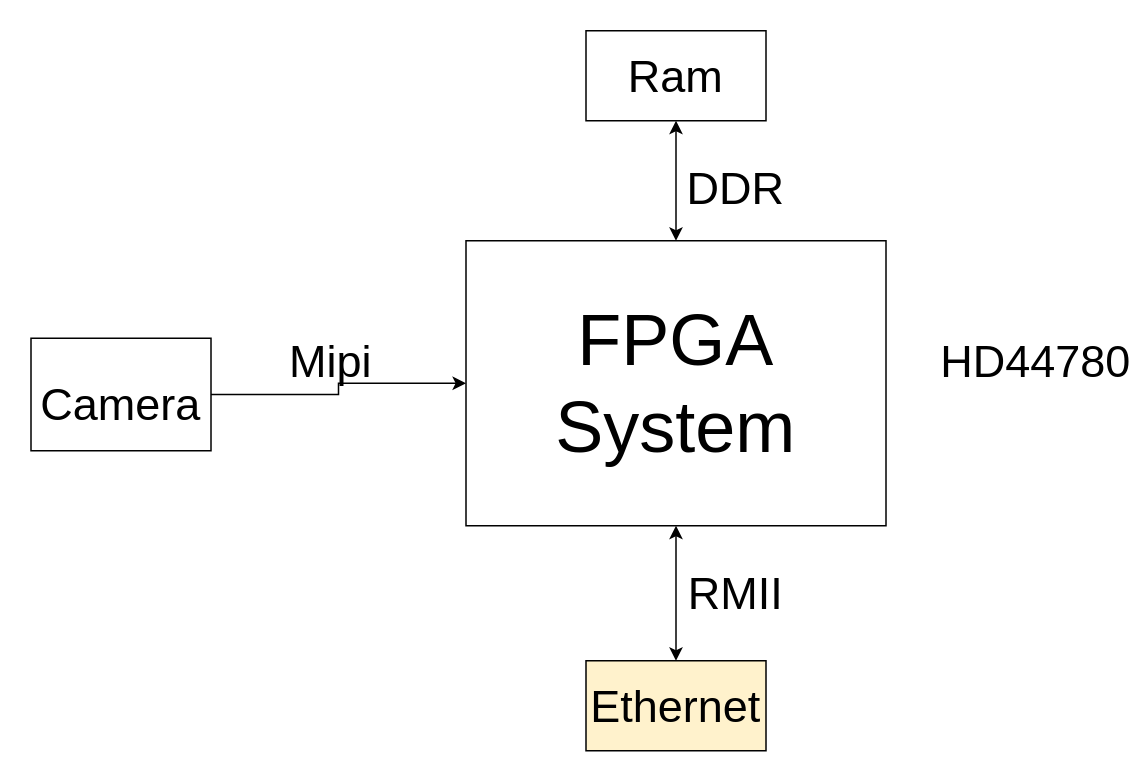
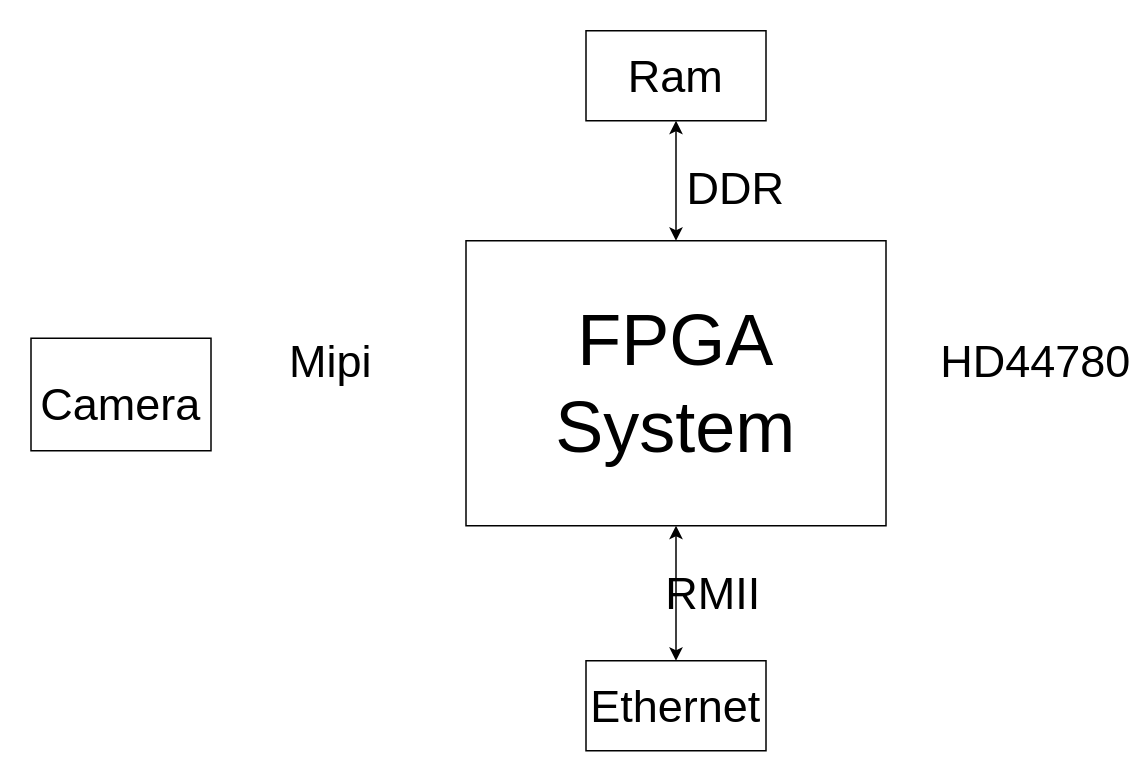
(338, 395) -> none
(736, 593) -> (713, 593)
(676, 706) -> (676, 706)
